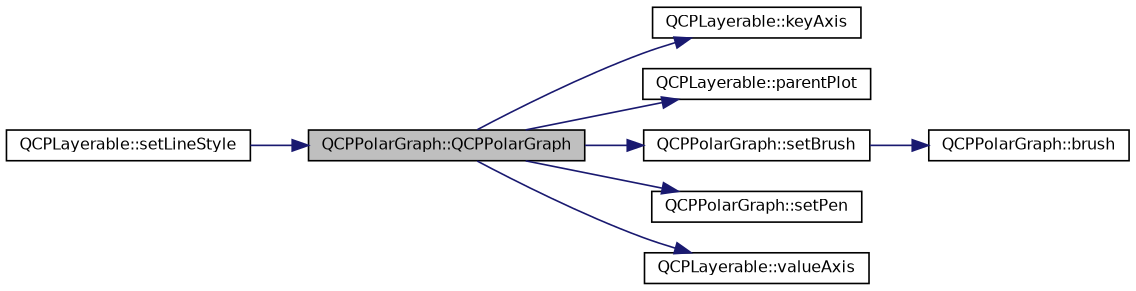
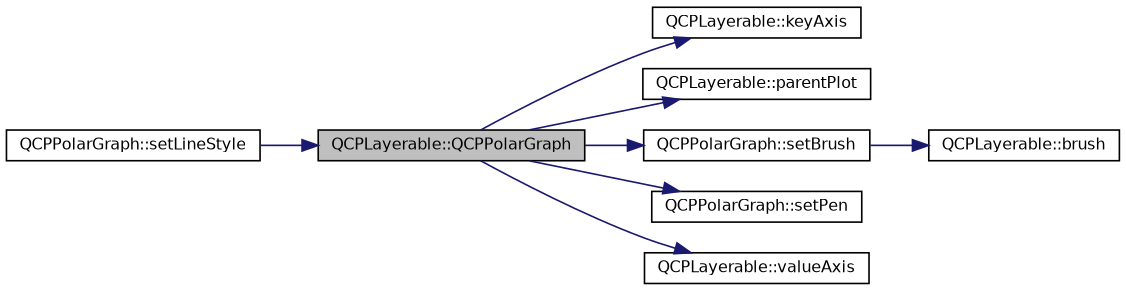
(128, 145) -> (133, 145)
(447, 145) -> (451, 145)
(1029, 145) -> (1024, 145)
